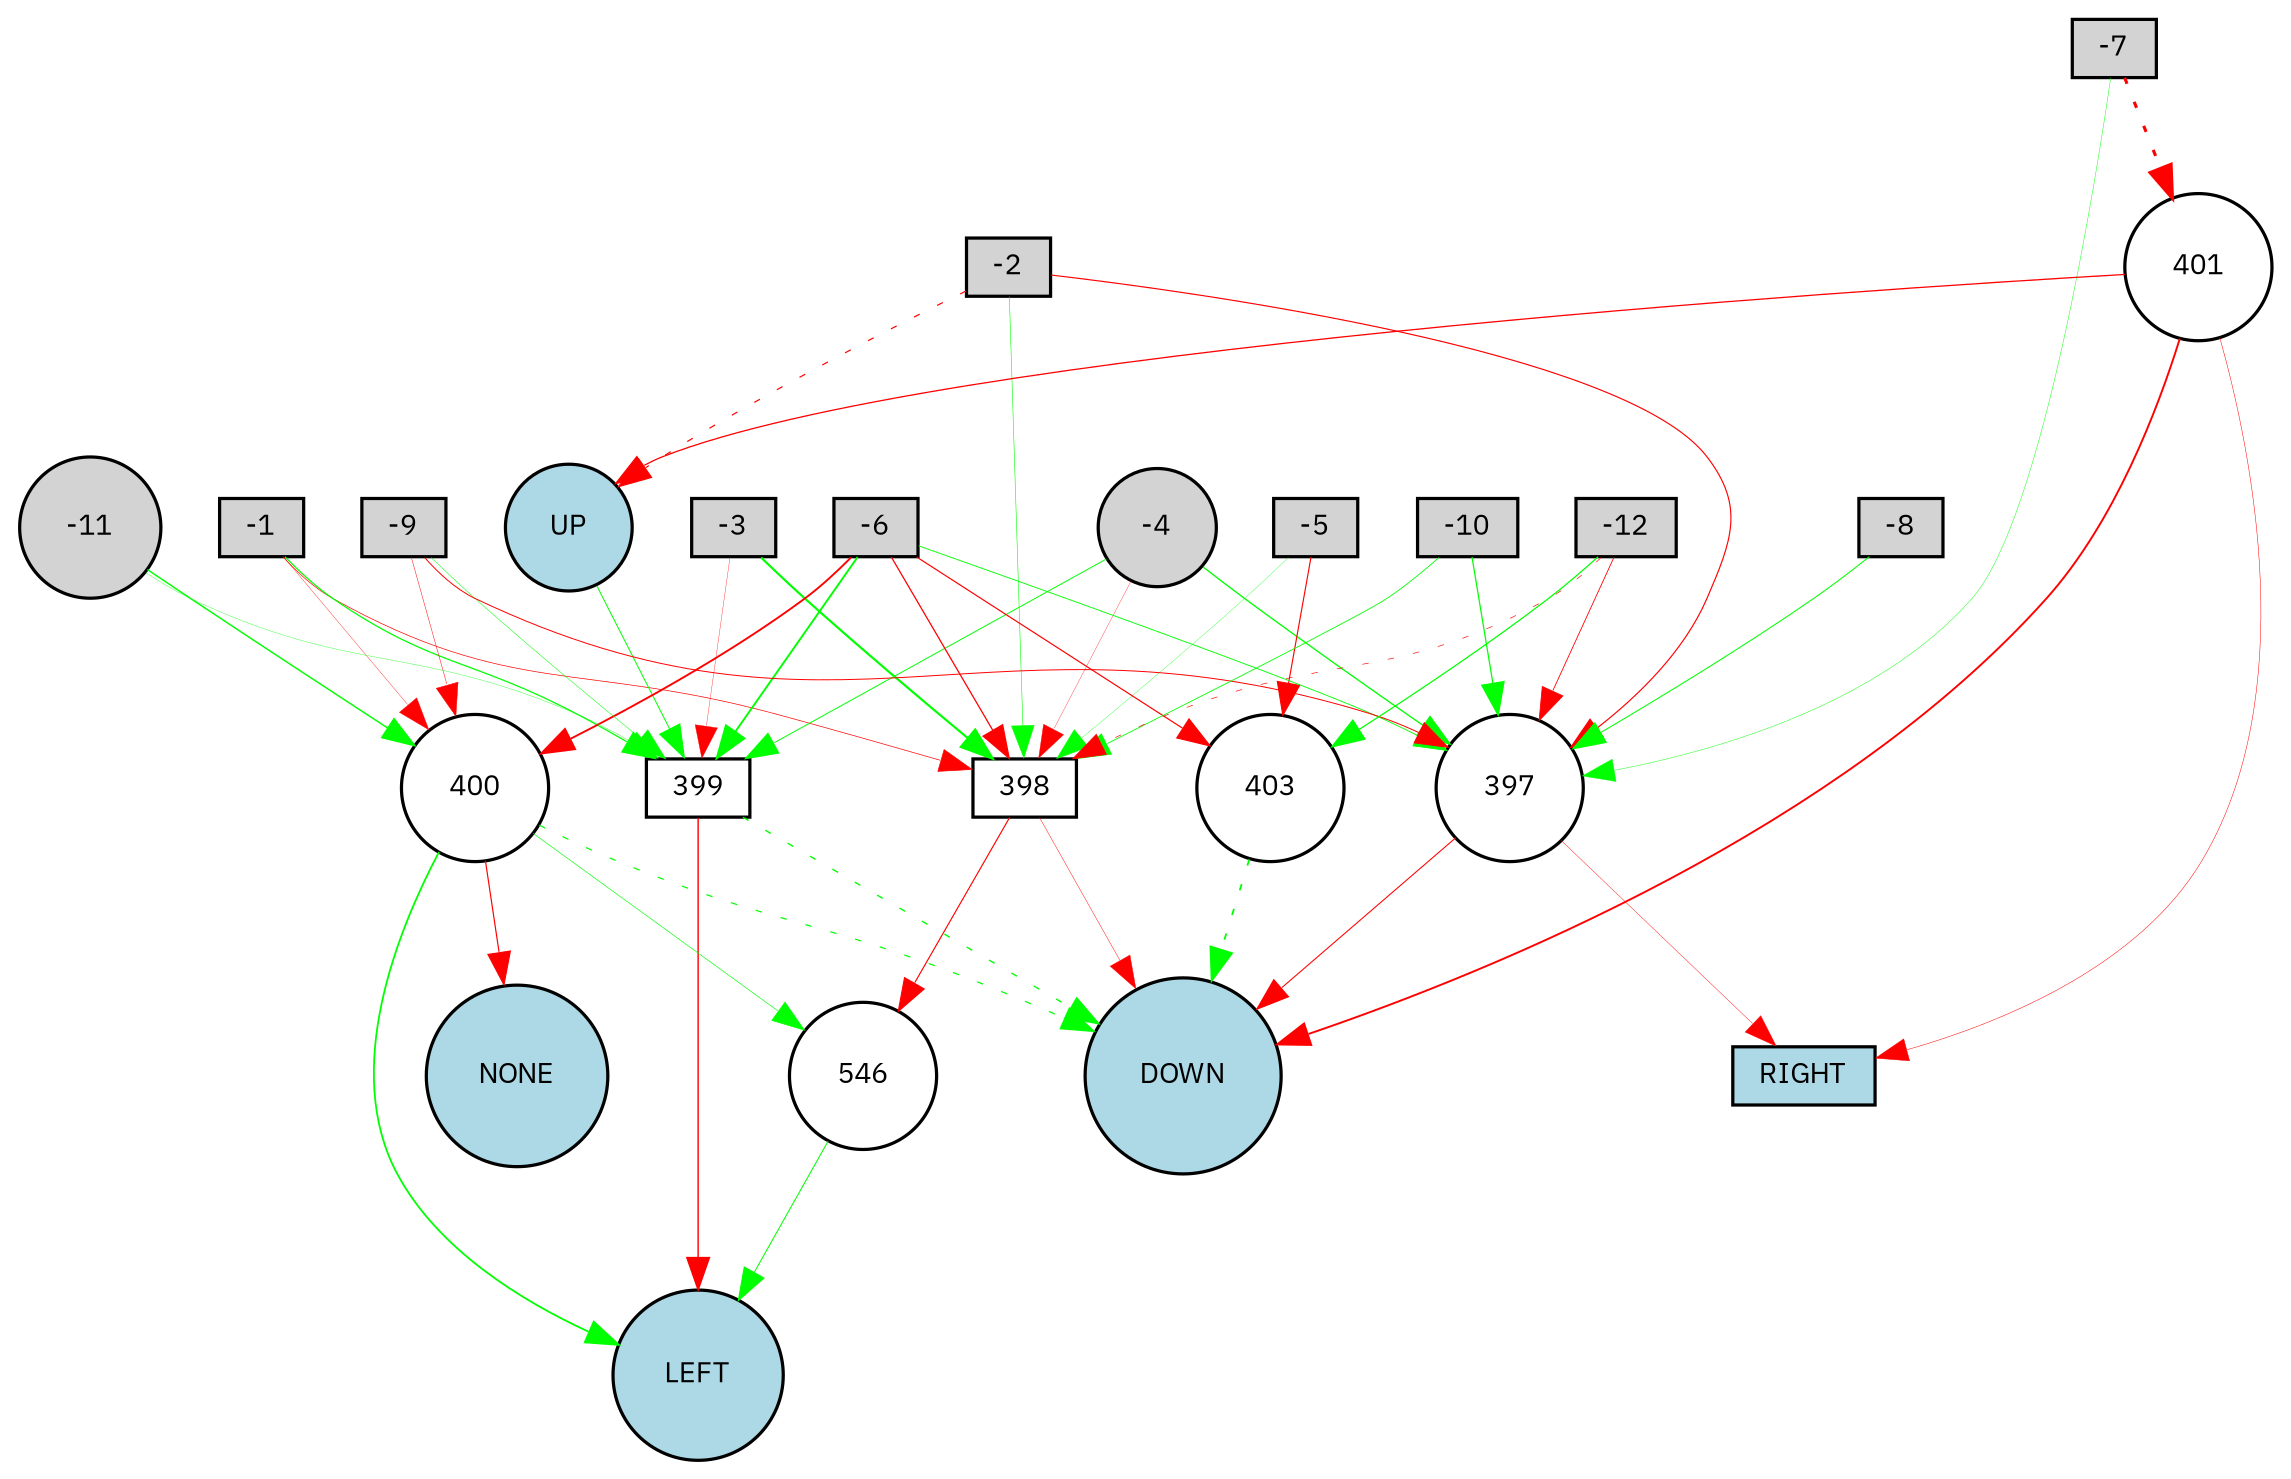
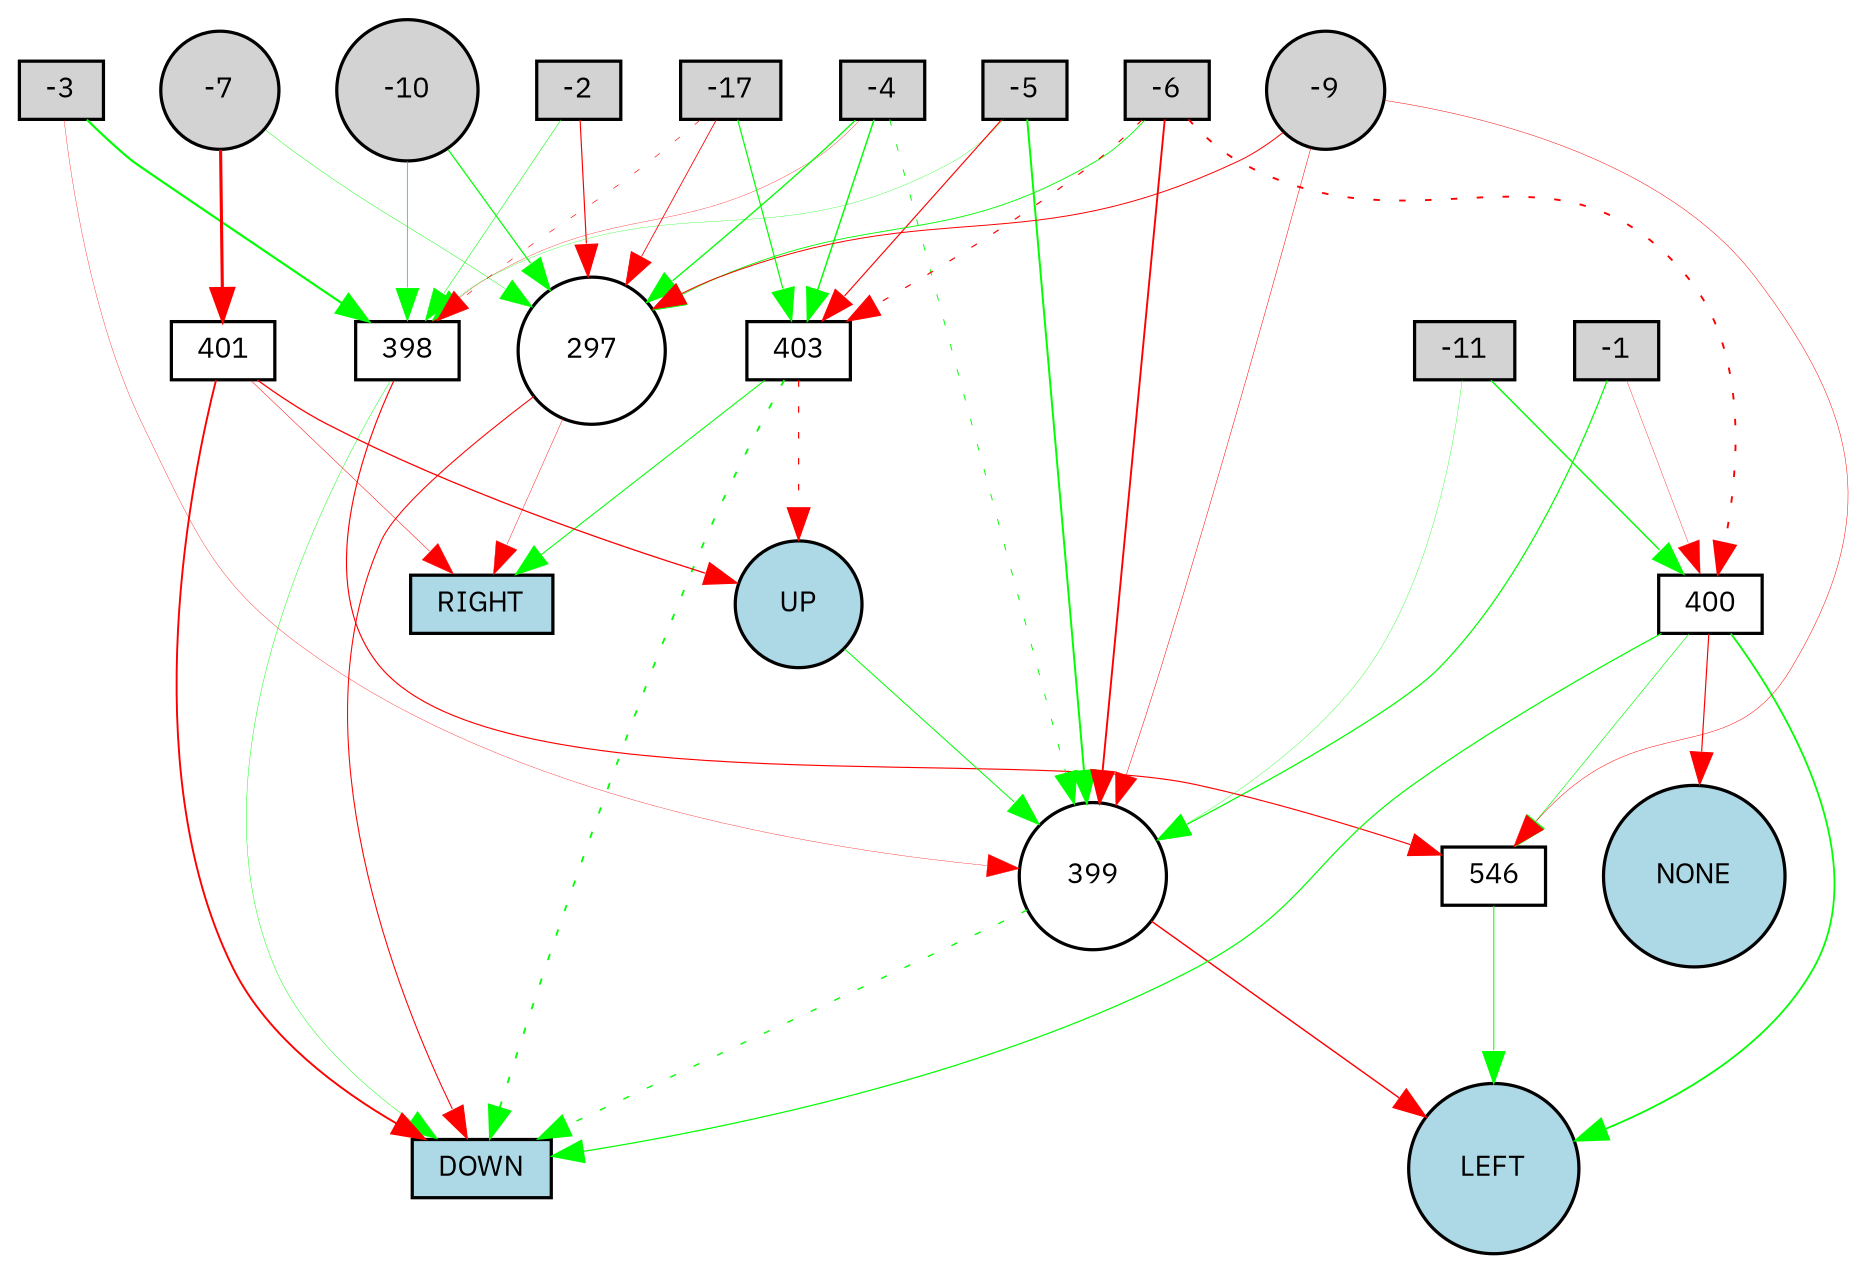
(2114, 48) -> (220, 90)
(2142, 123) -> (221, 195)
none -> (854, 179)
(2198, 267) -> (223, 351)
(804, 375) -> (799, 444)
none -> (1056, 445)
none -> (653, 468)
(90, 528) -> (1465, 351)
(404, 528) -> (1326, 90)
(1157, 528) -> (883, 90)
(1468, 528) -> (407, 90)
(1626, 528) -> (731, 90)
(1901, 528) -> none
(429, 621) -> (1833, 412)
(934, 631) -> none
(965, 637) -> (978, 446)
(1050, 643) -> (973, 246)
(738, 644) -> (1577, 205)
(796, 644) -> (1134, 445)
(534, 650) -> (1222, 463)
(619, 683) -> none
(475, 788) -> (1710, 604)
(698, 788) -> (1093, 876)
(1270, 788) -> (799, 351)
(1510, 788) -> (592, 351)
(1080, 889) -> (251, 766)
(801, 923) -> (1166, 982)
(863, 1076) -> (1494, 876)
(1183, 1076) -> (482, 1169)
